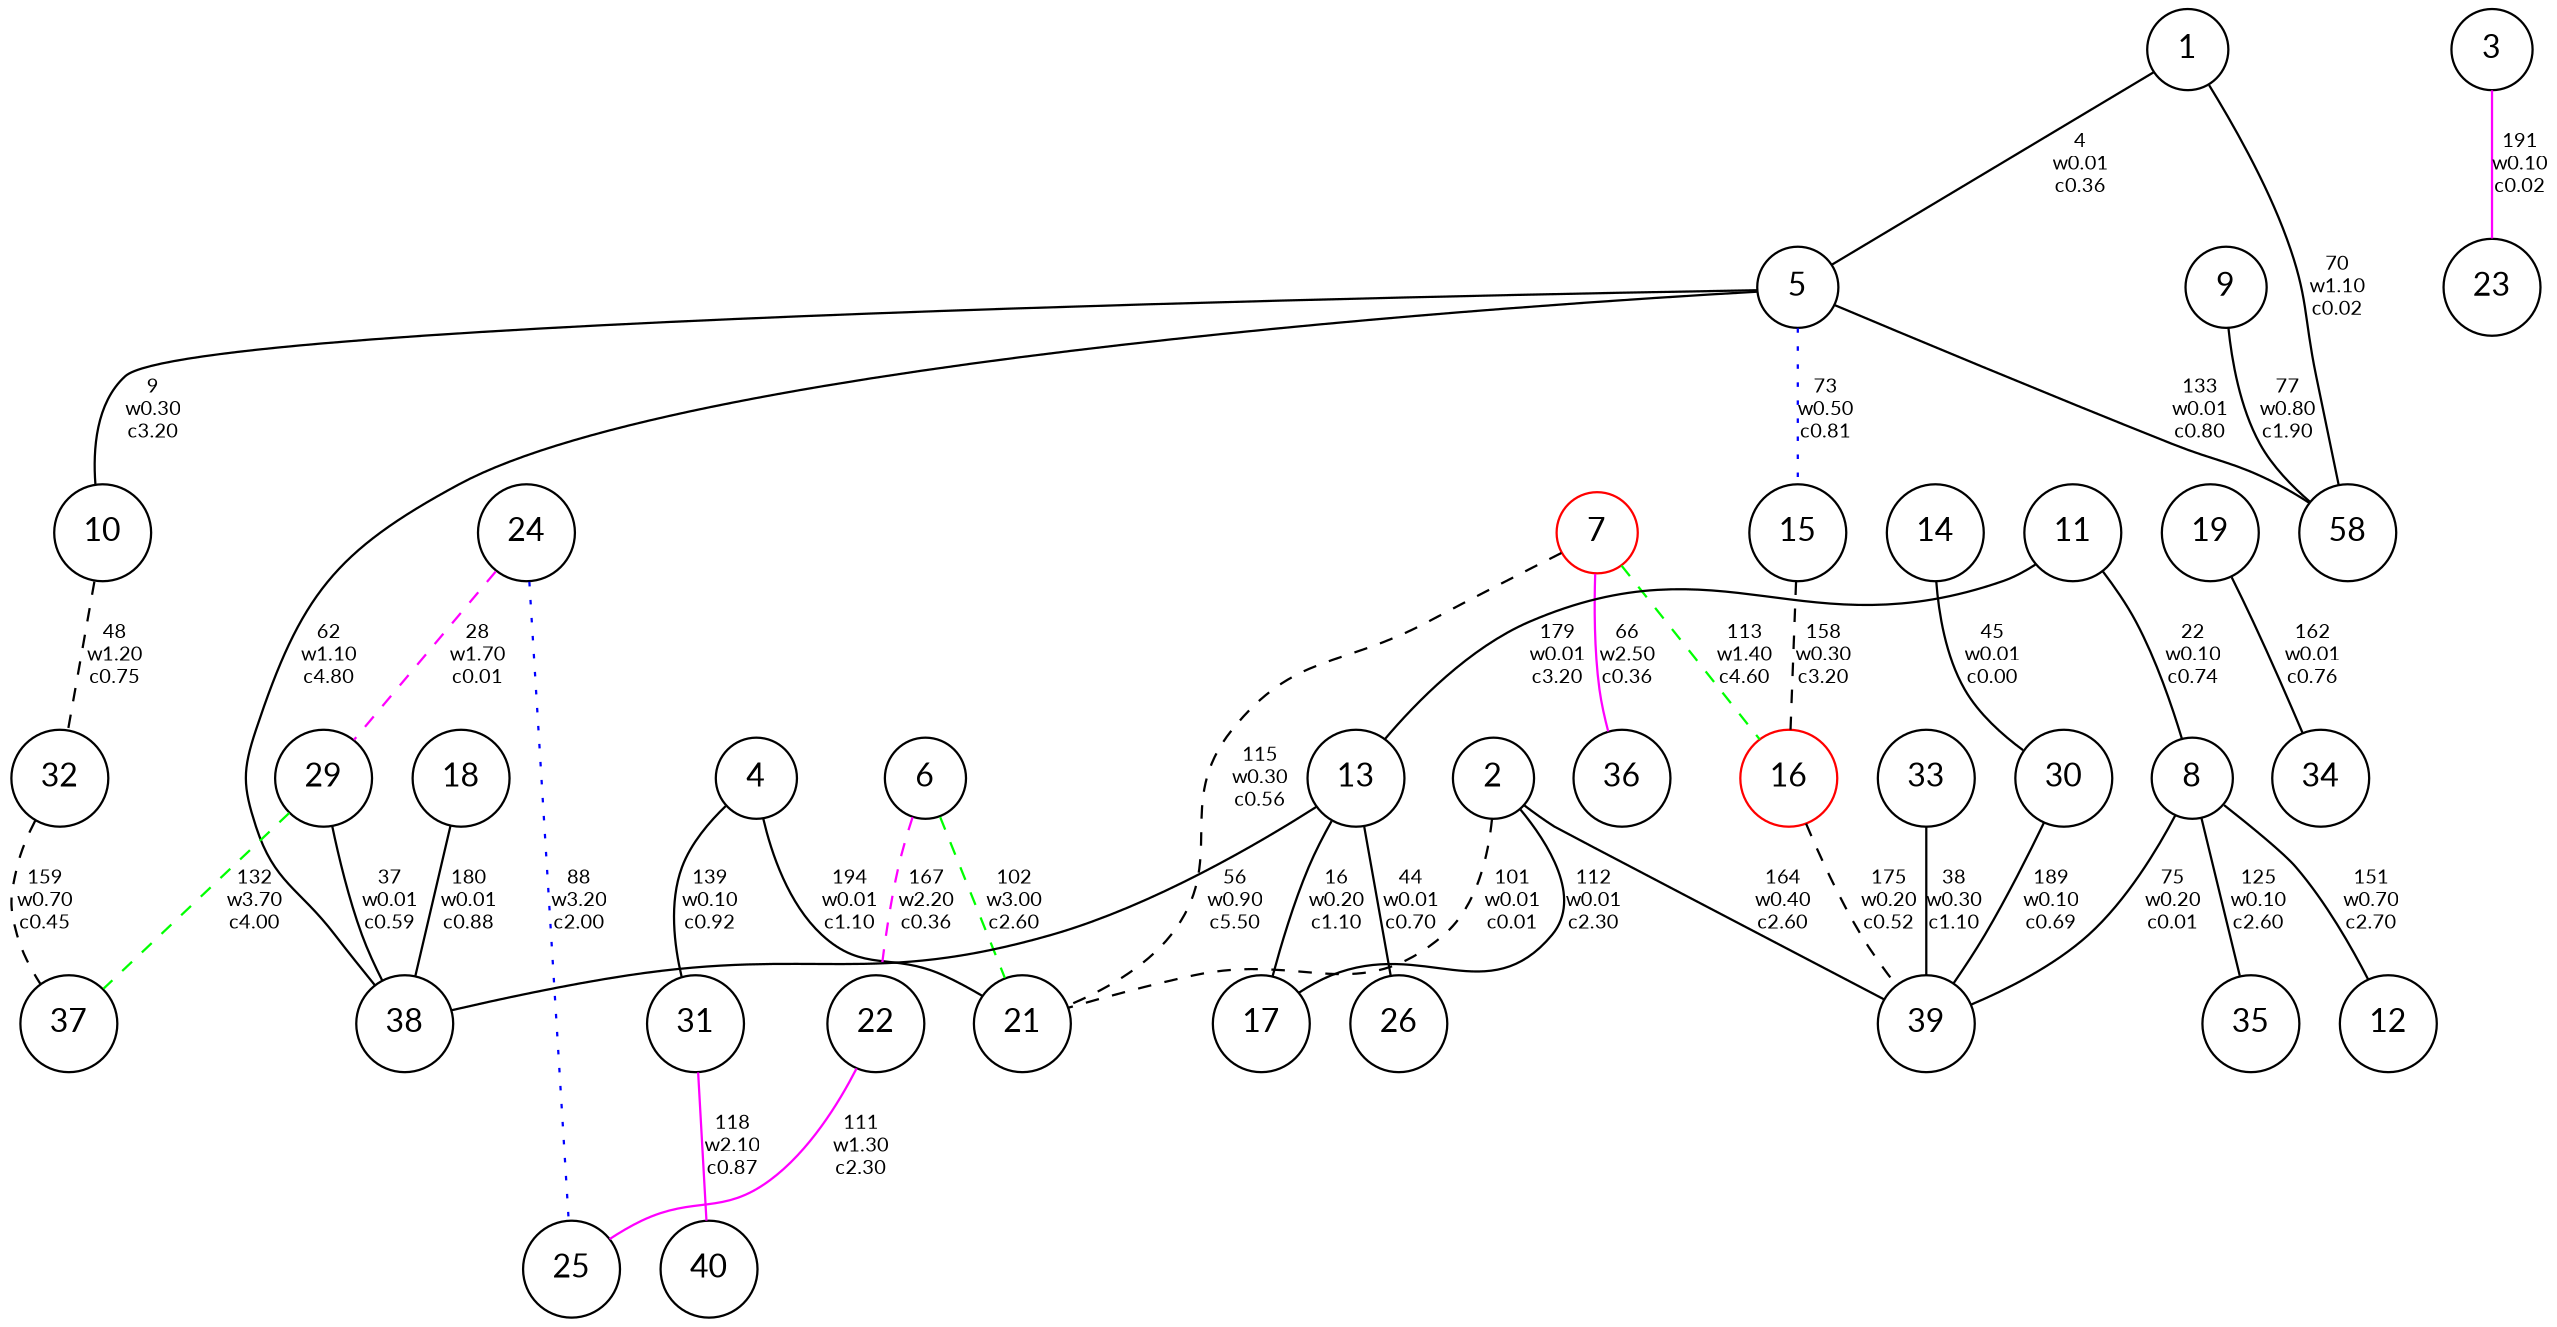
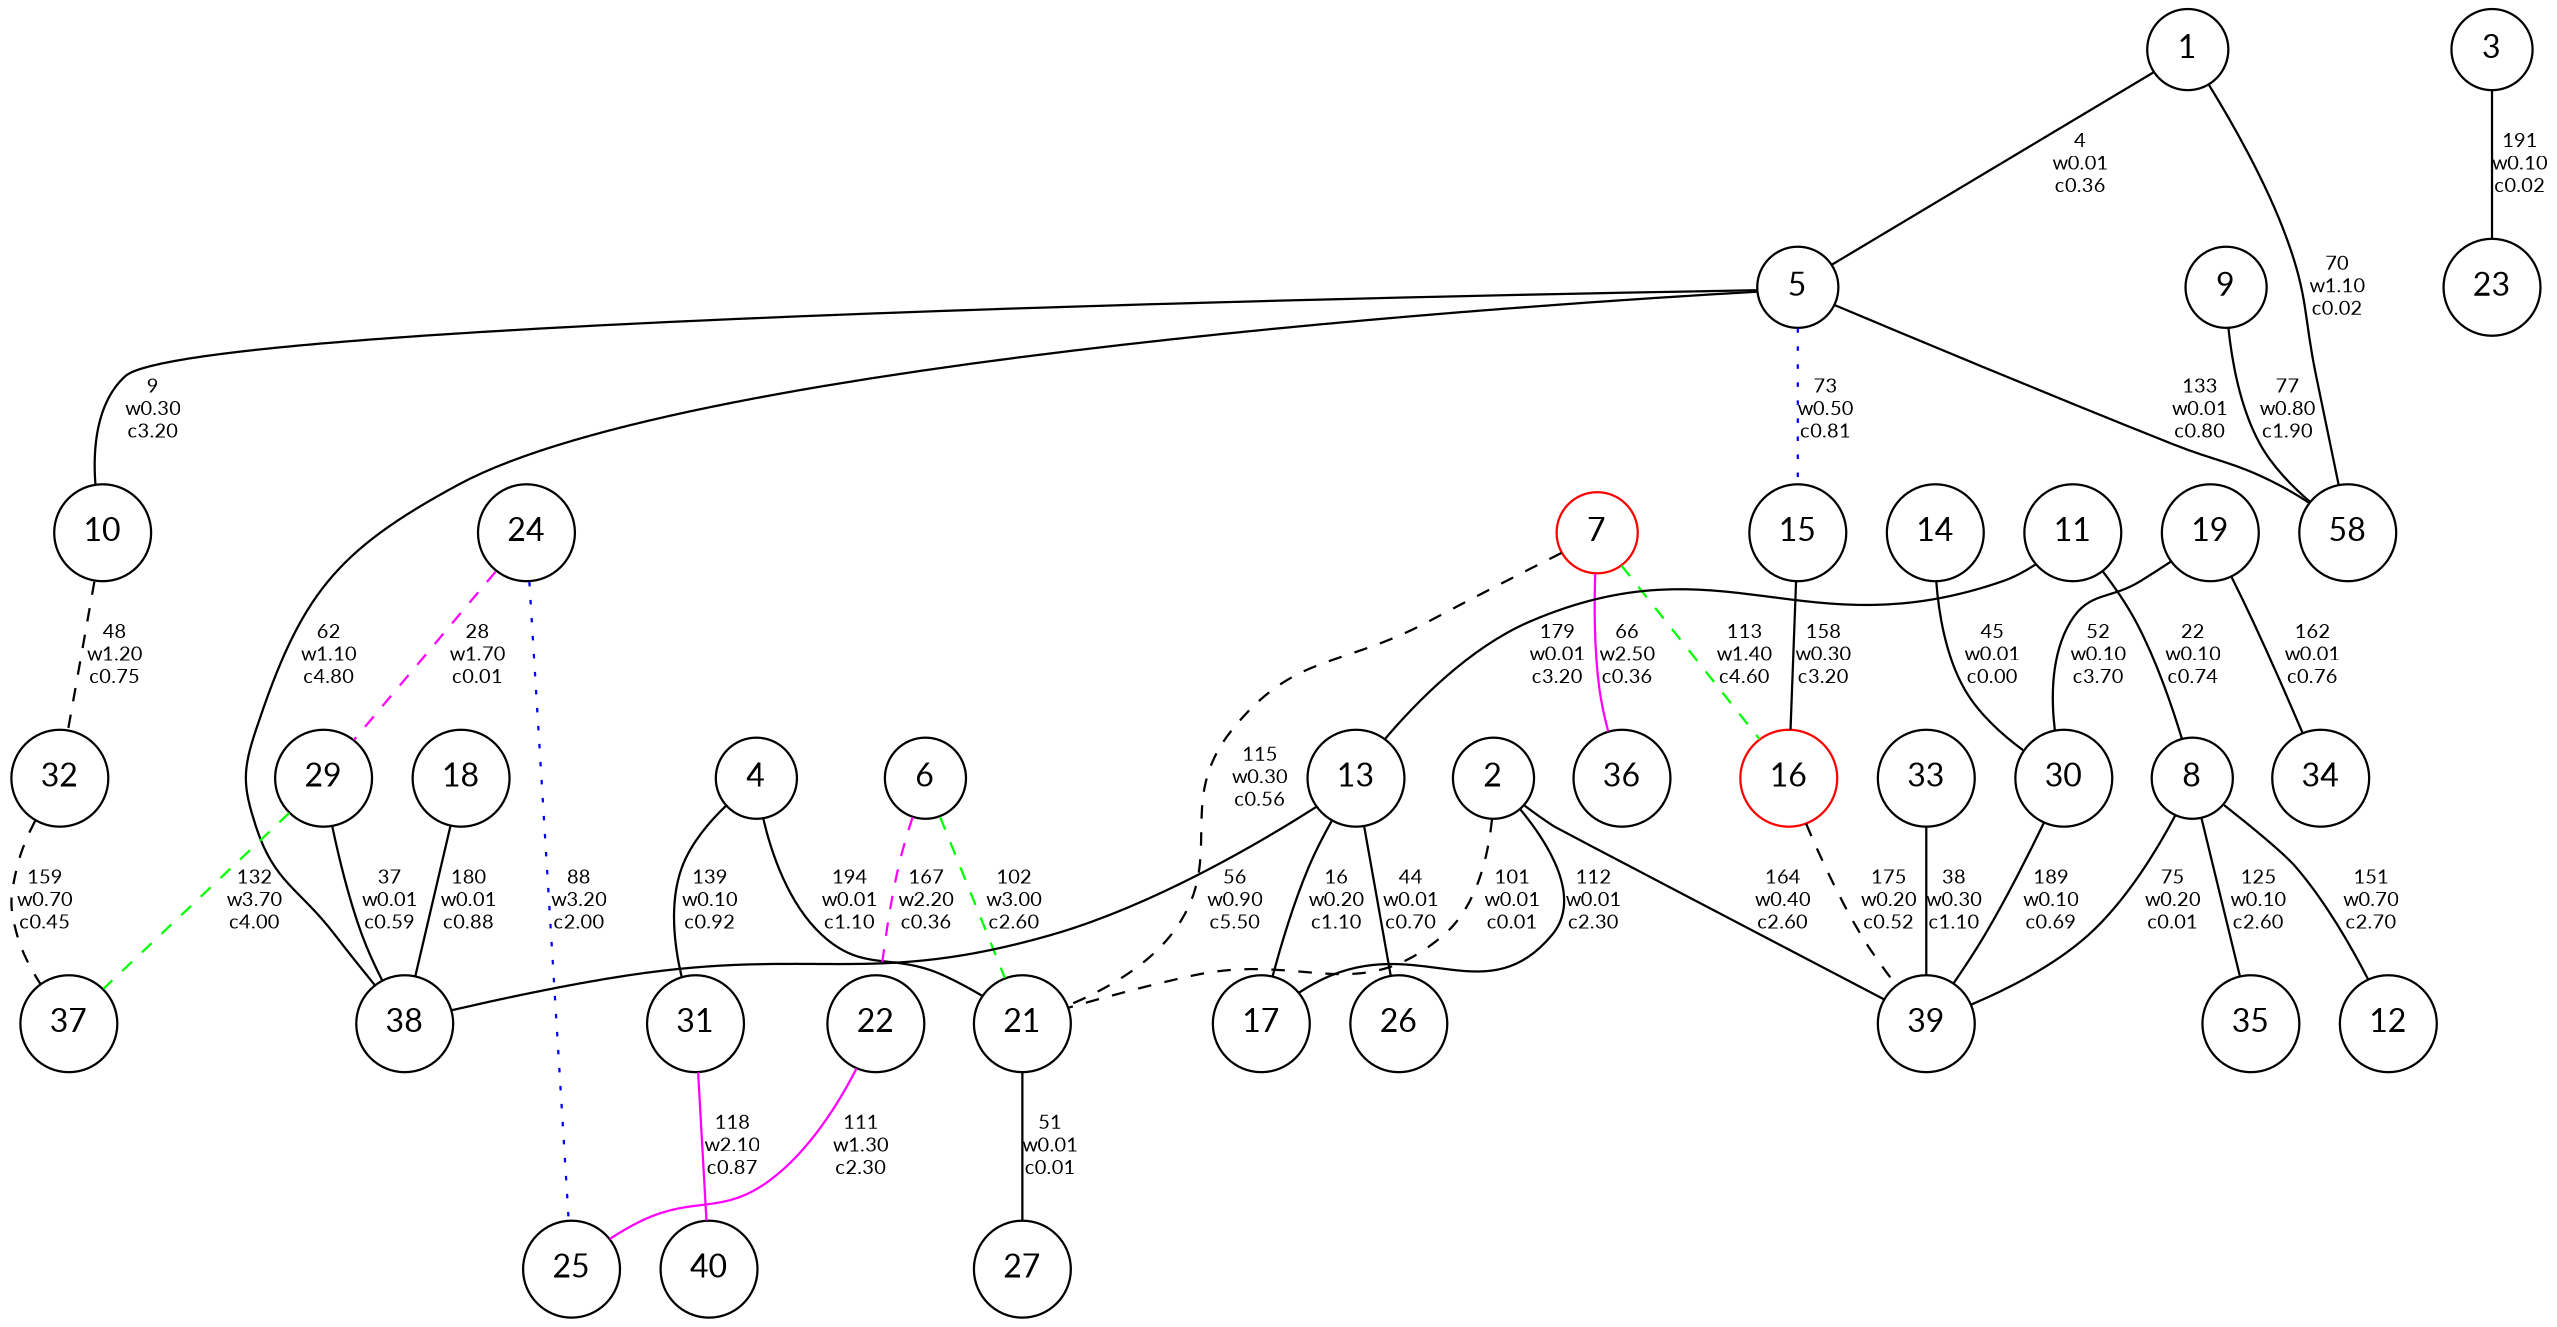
(2492, 164) -> (2492, 164)
none -> (2073, 619)
(1793, 656) -> (1793, 656)
none -> (1022, 1269)
